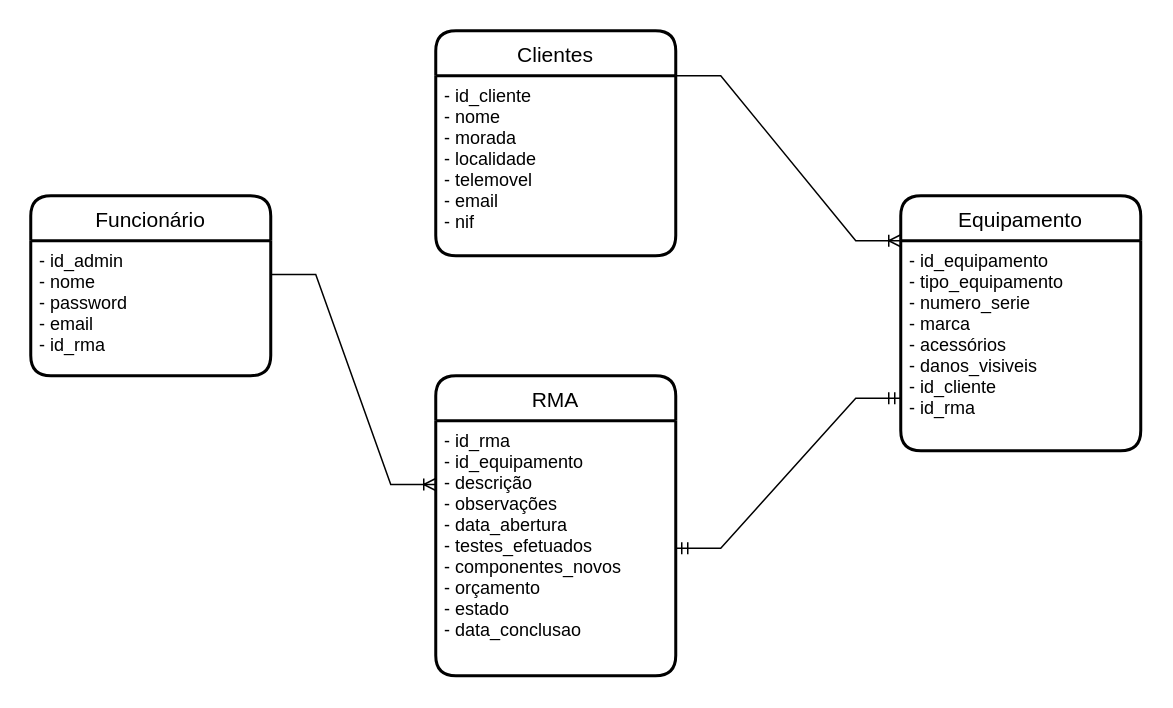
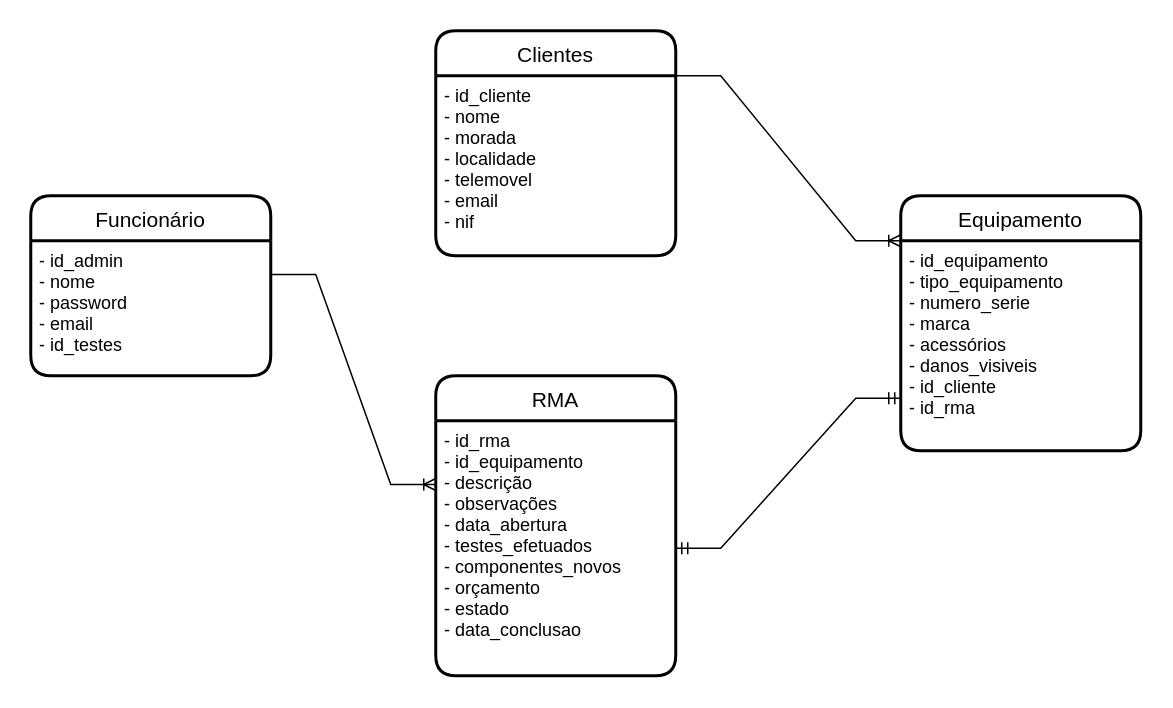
(82, 261) -> (82, 261)
